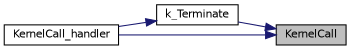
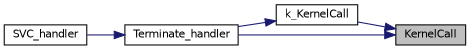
(197, 15) -> (317, 15)
none -> (46, 35)
(61, 35) -> (182, 35)
